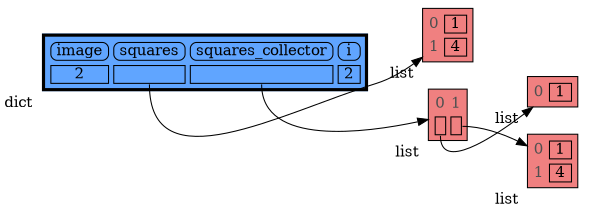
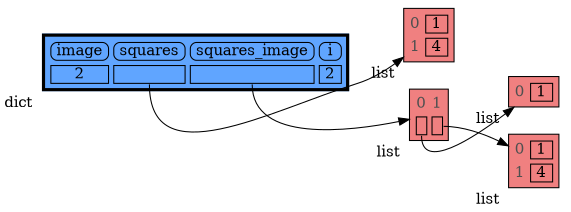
(262, 51) -> (252, 51)
